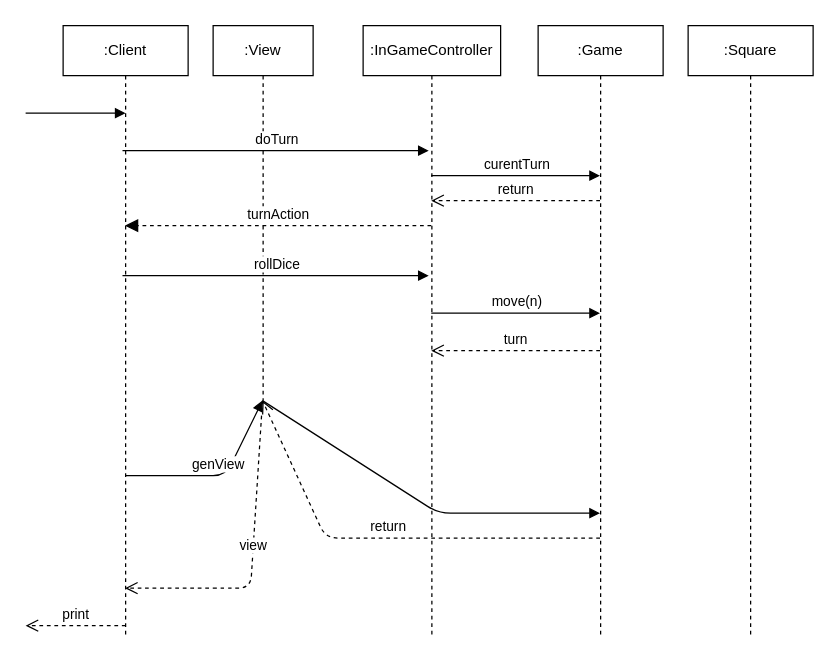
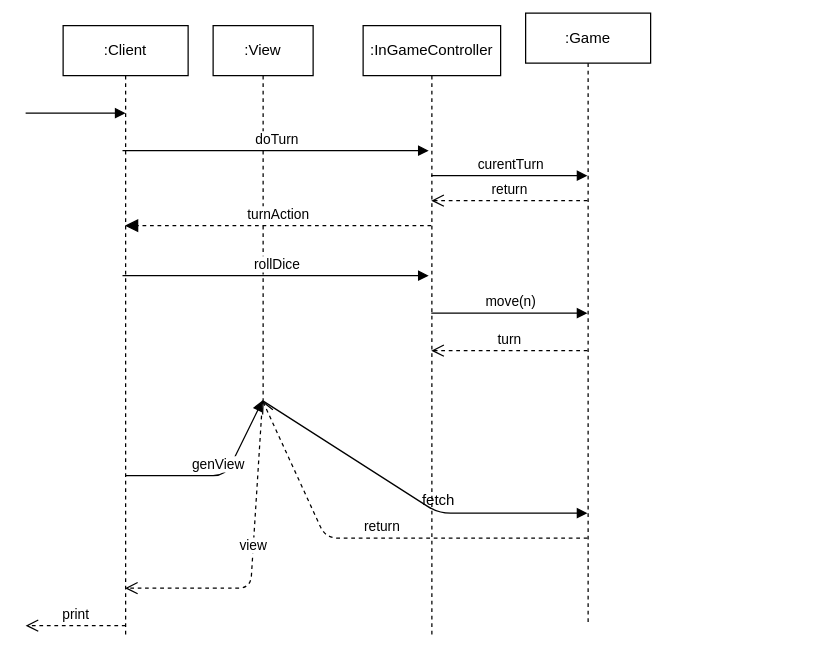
(601, 332) -> (588, 319)
(751, 332) -> none
none -> (438, 501)
